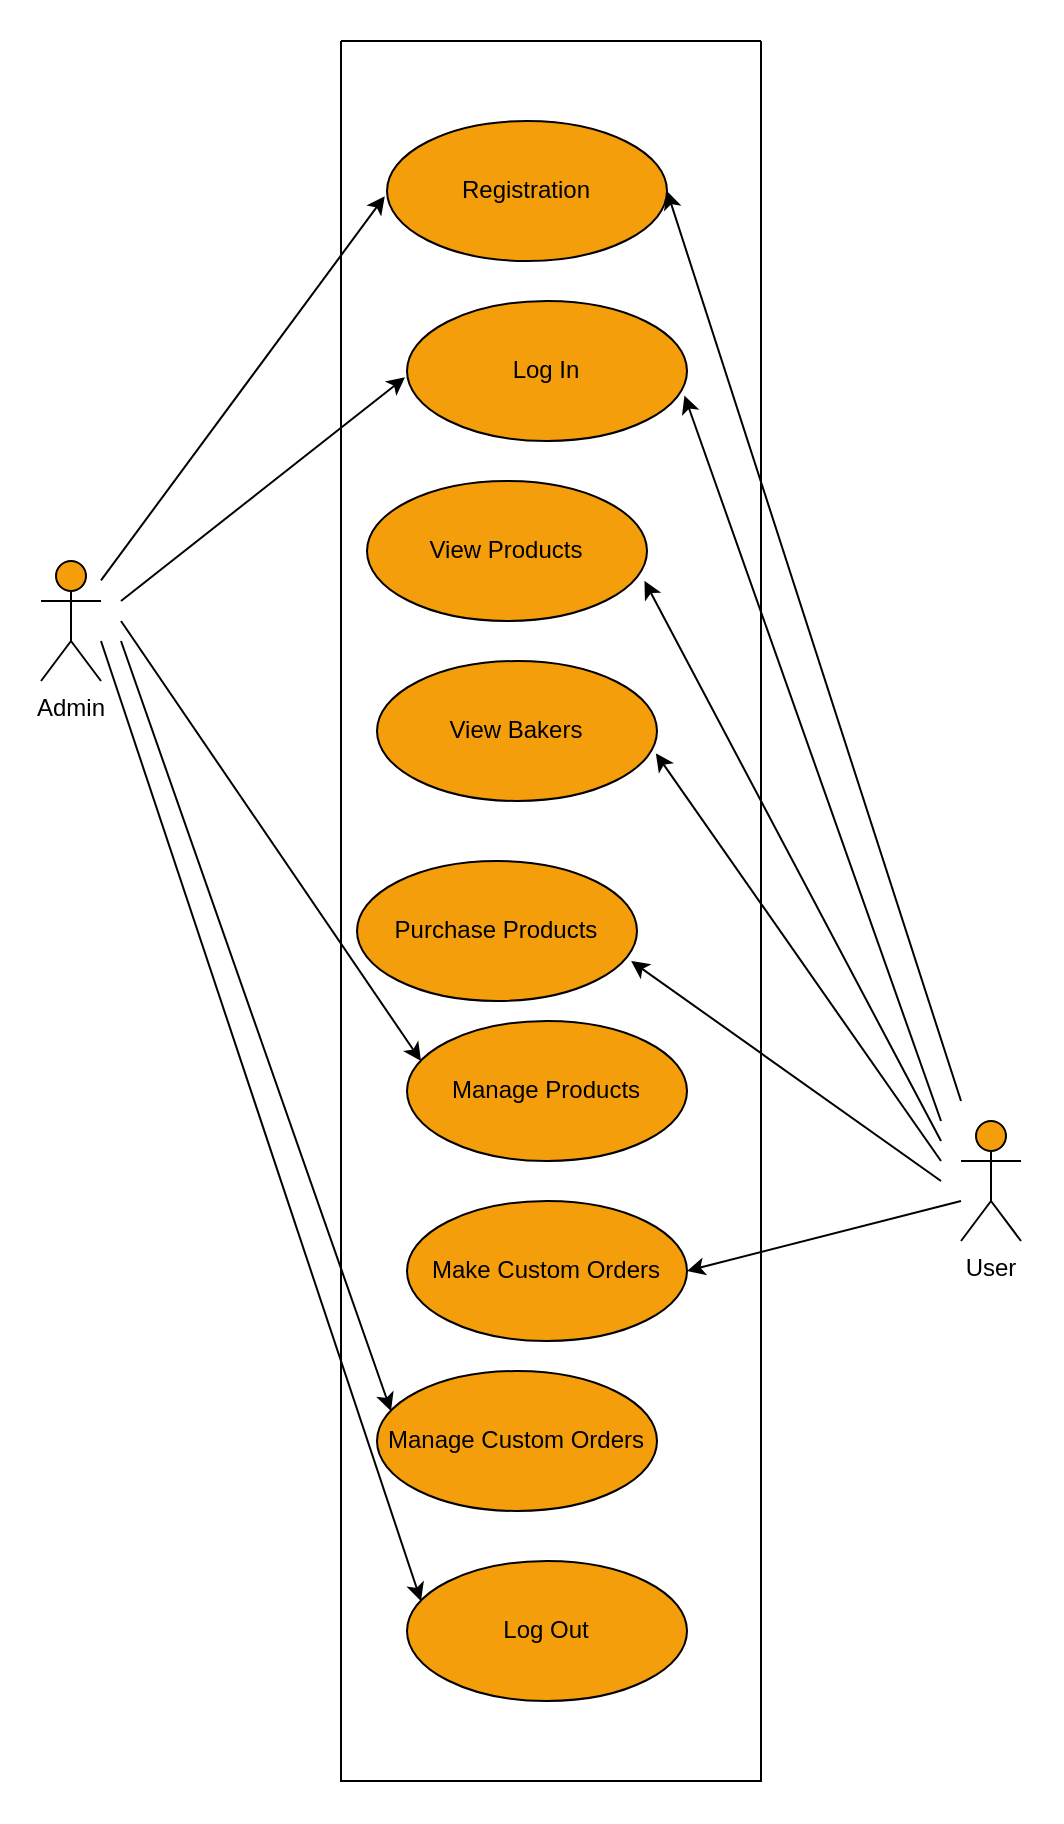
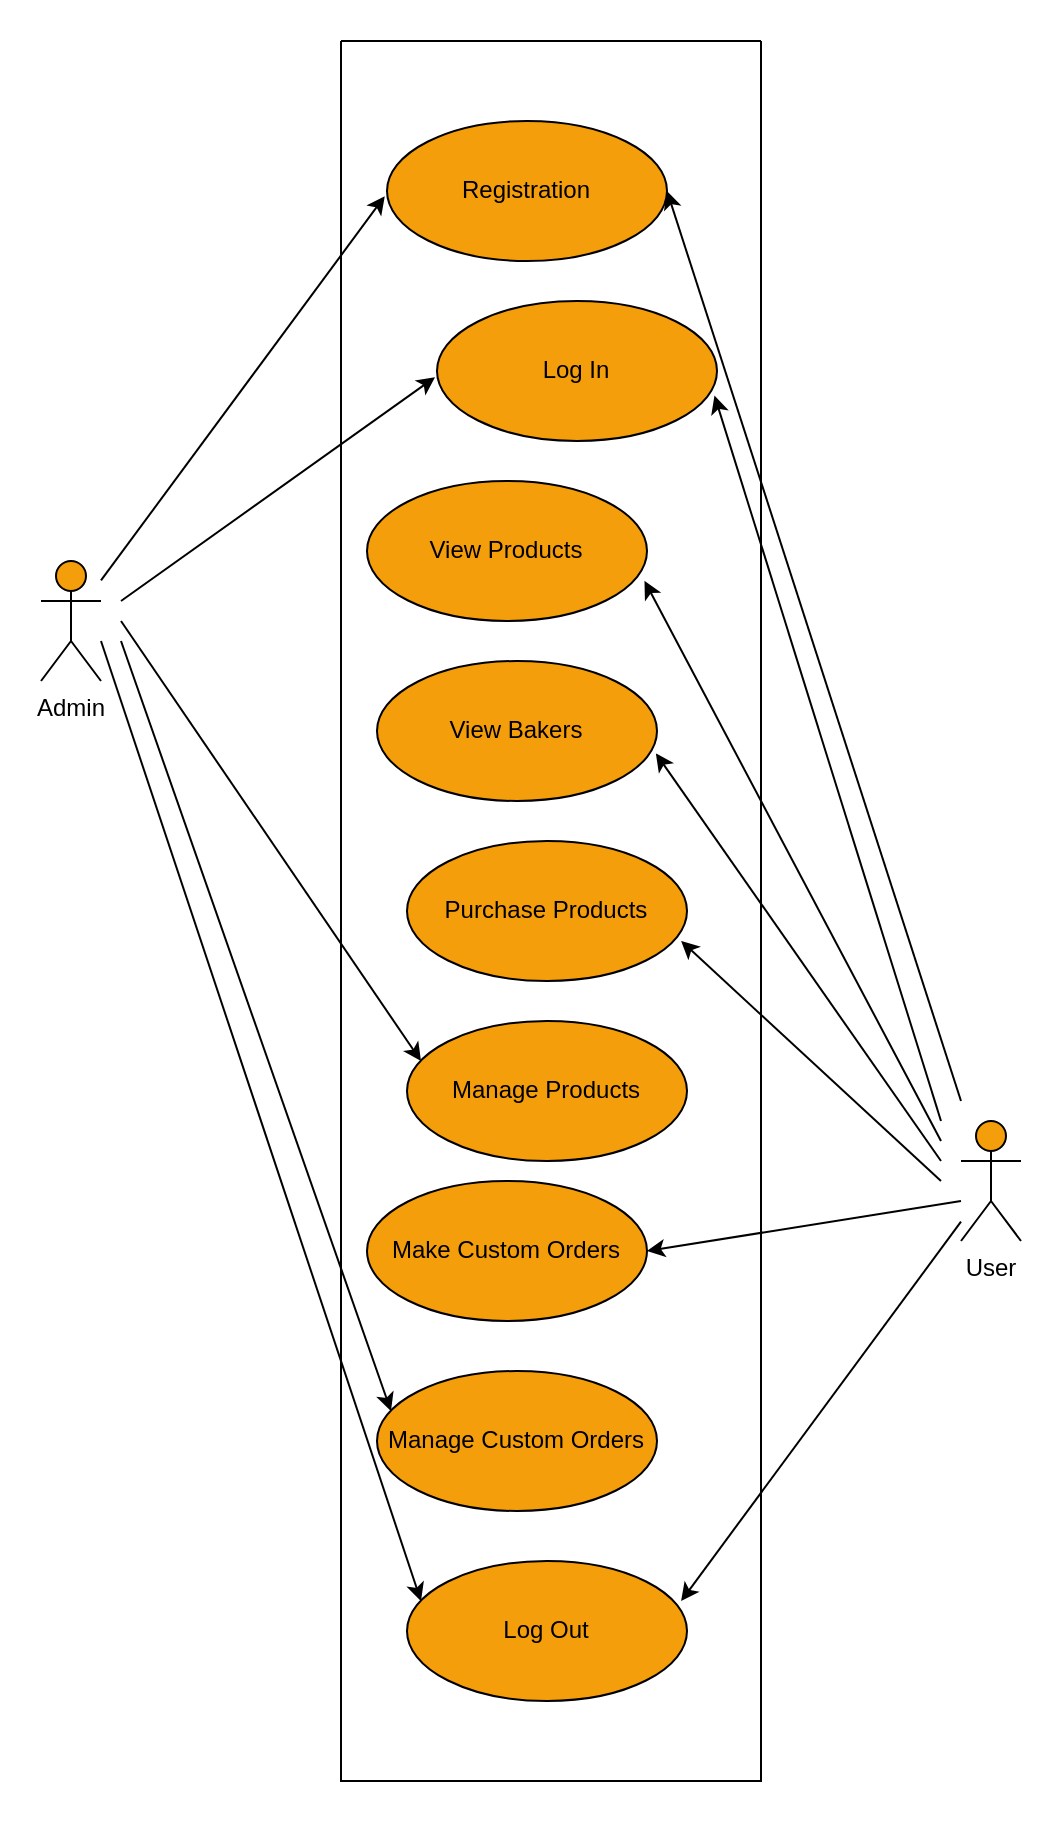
(547, 371) -> (577, 371)
(497, 931) -> (547, 911)
(547, 1271) -> (507, 1251)
none -> (862, 1355)
